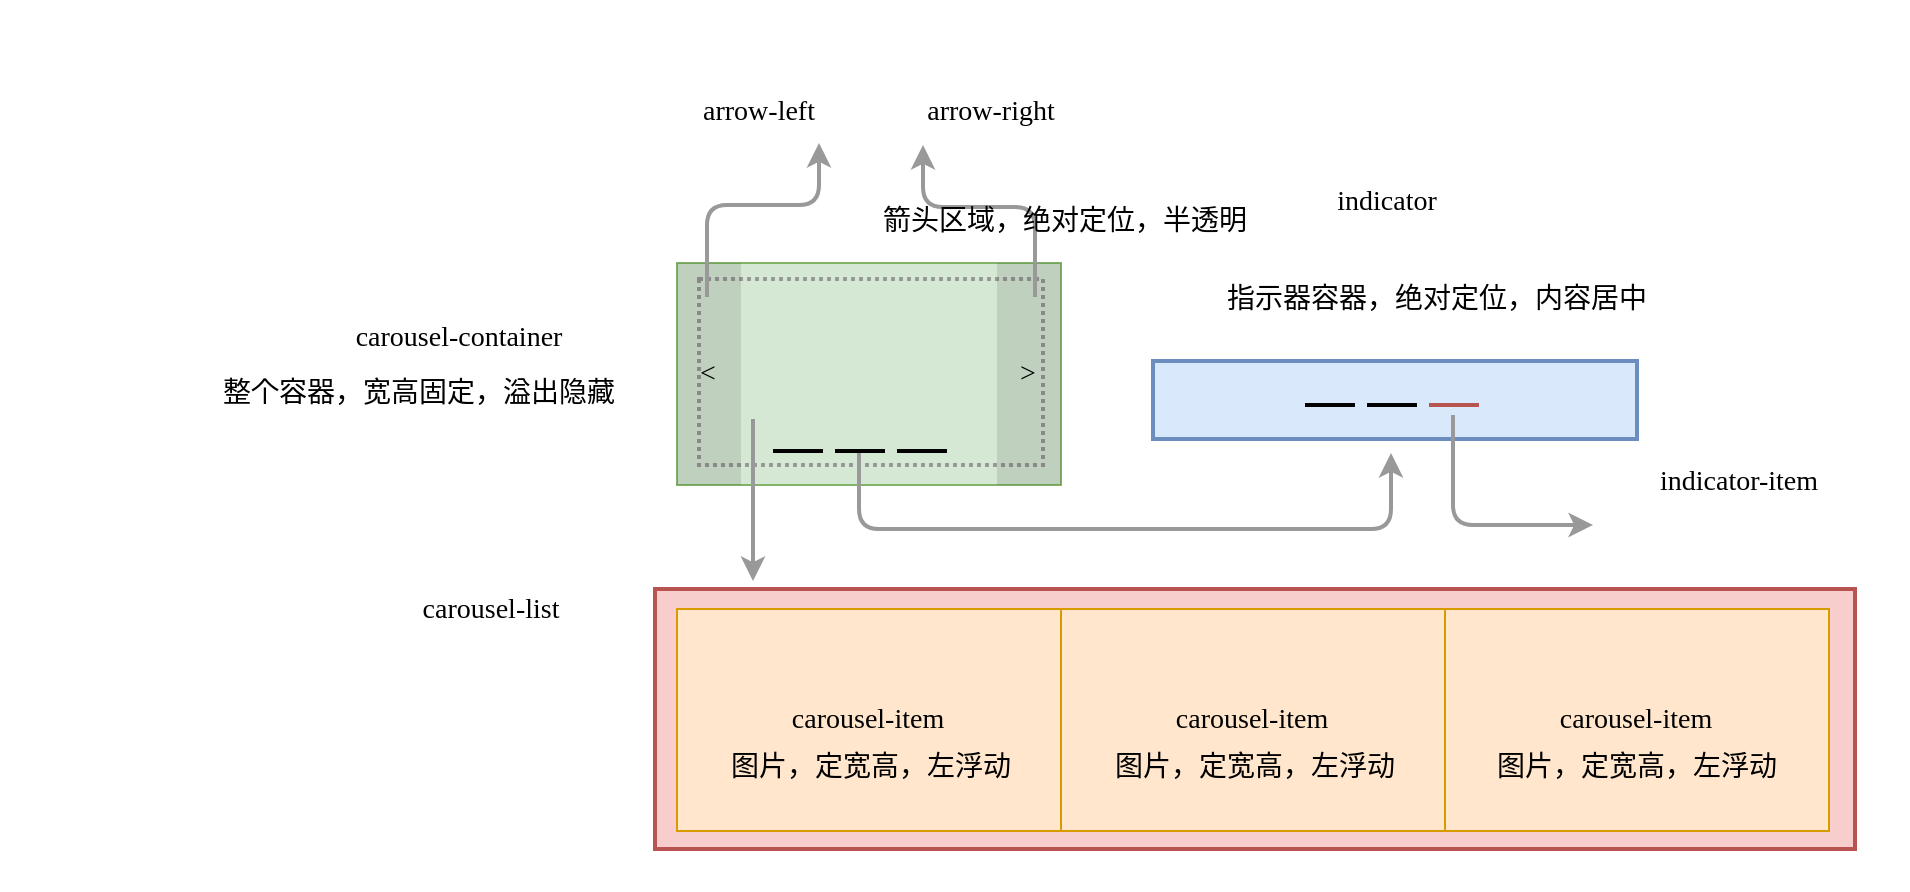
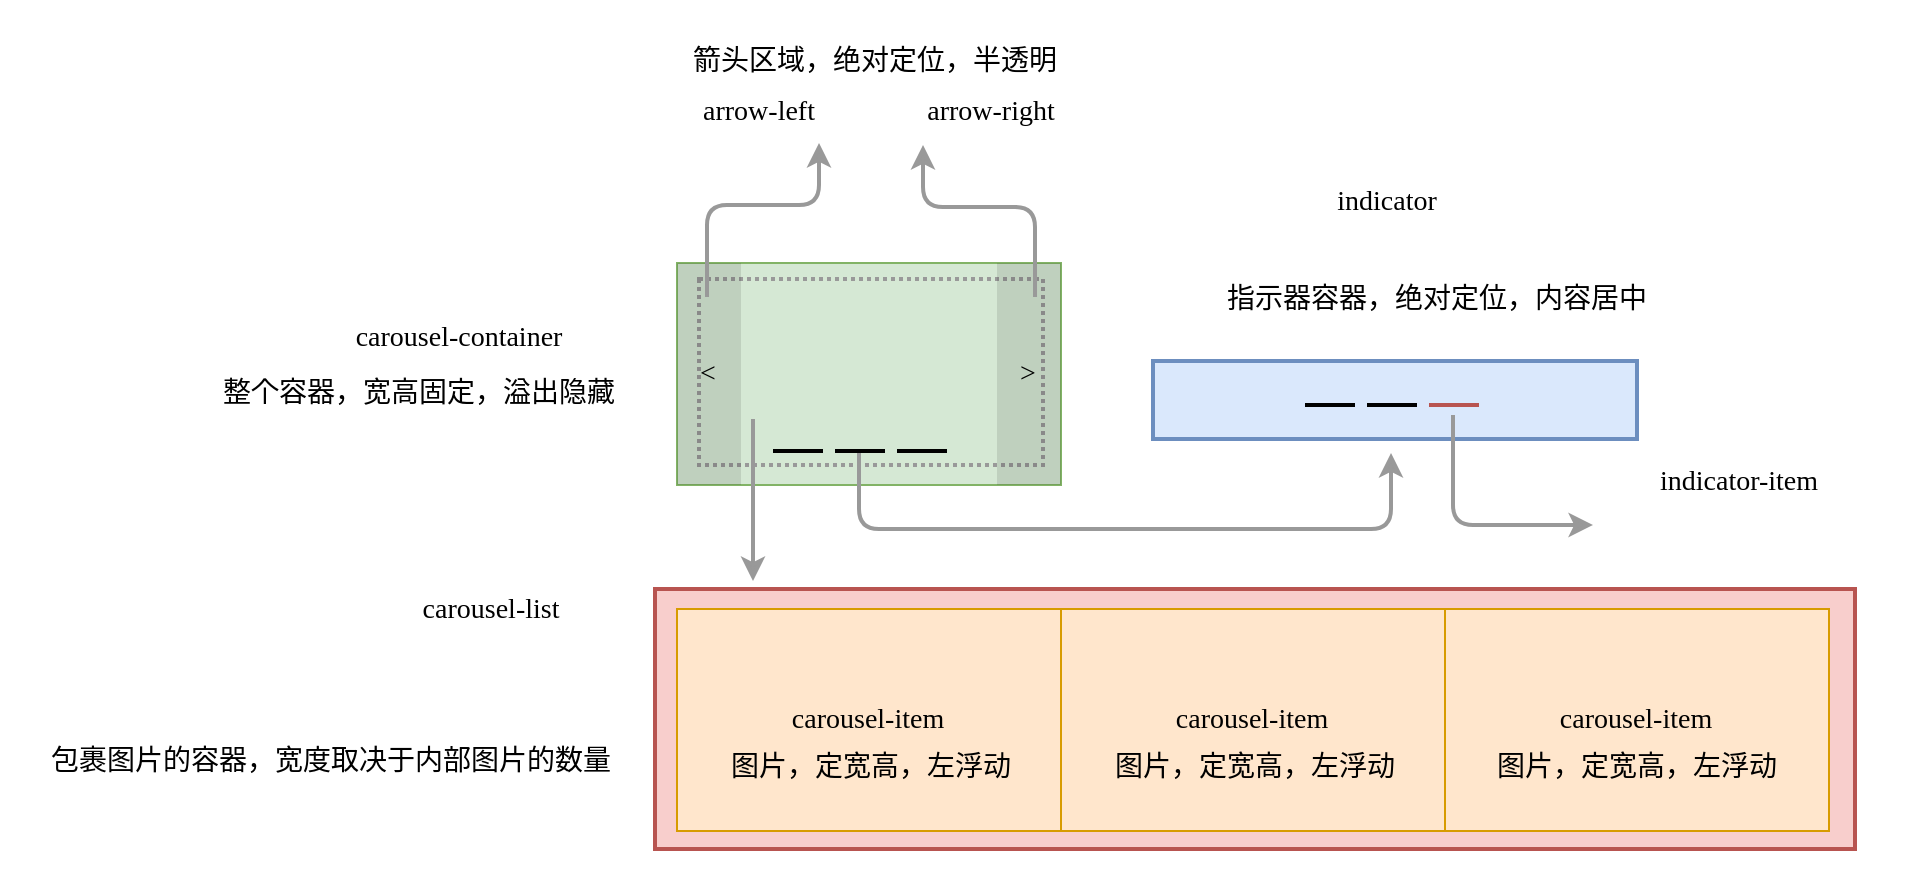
(1065, 222) -> (875, 62)
none -> (331, 762)
